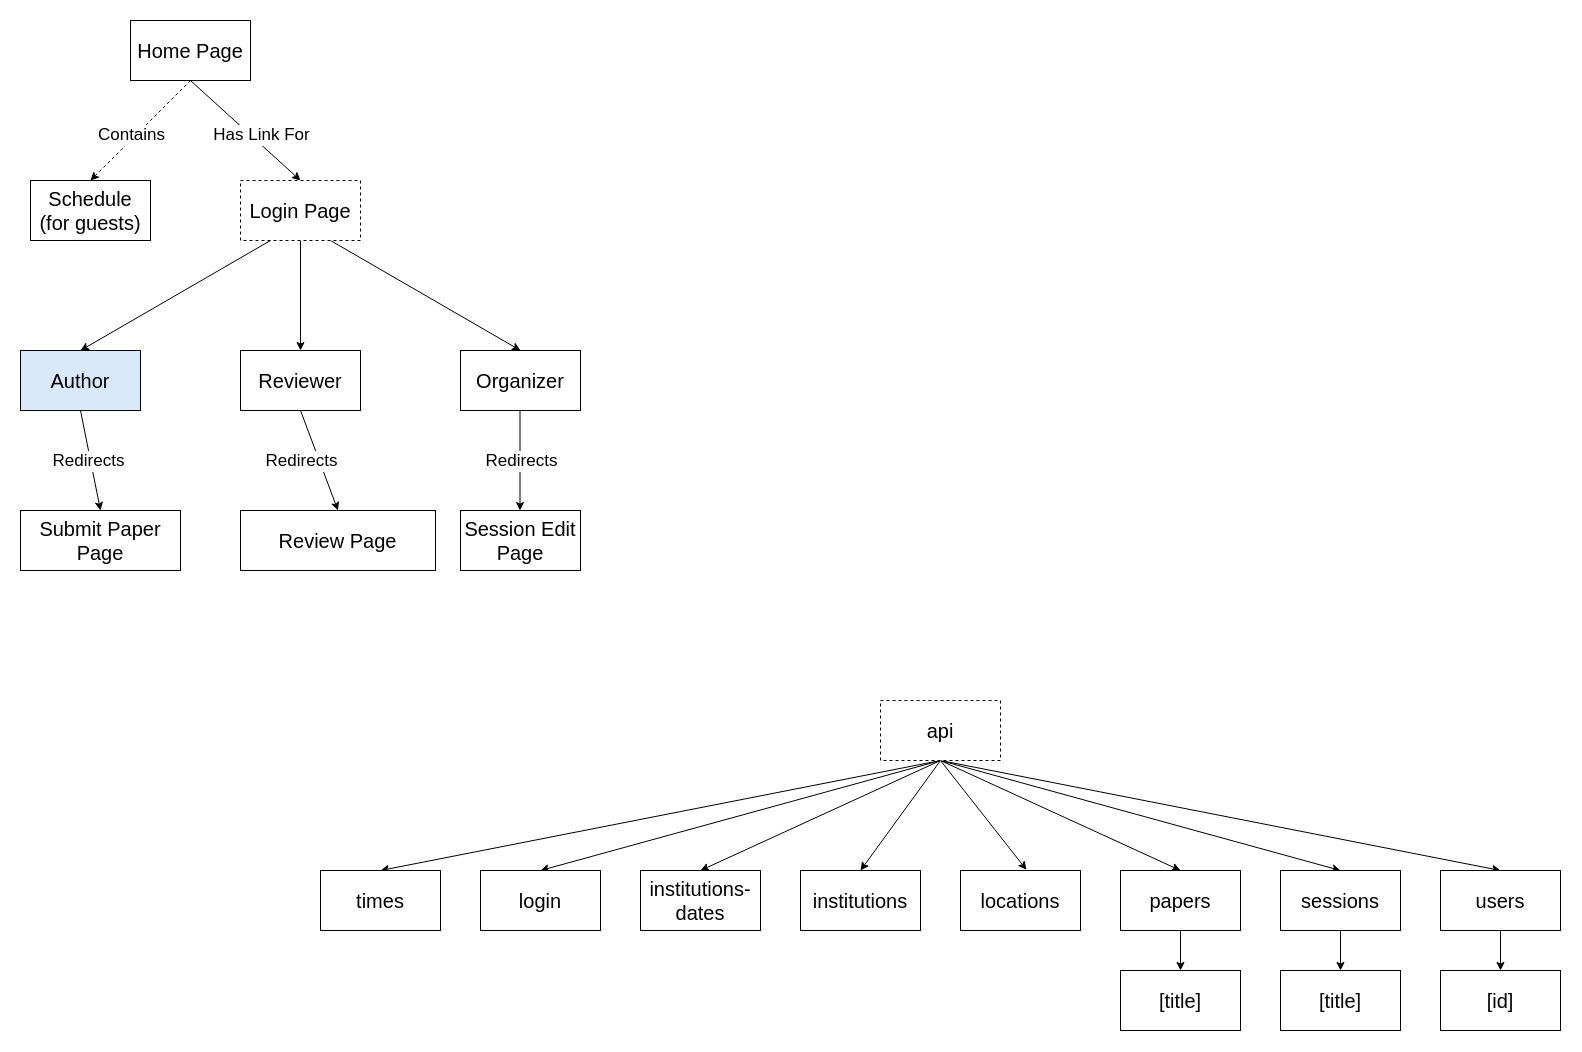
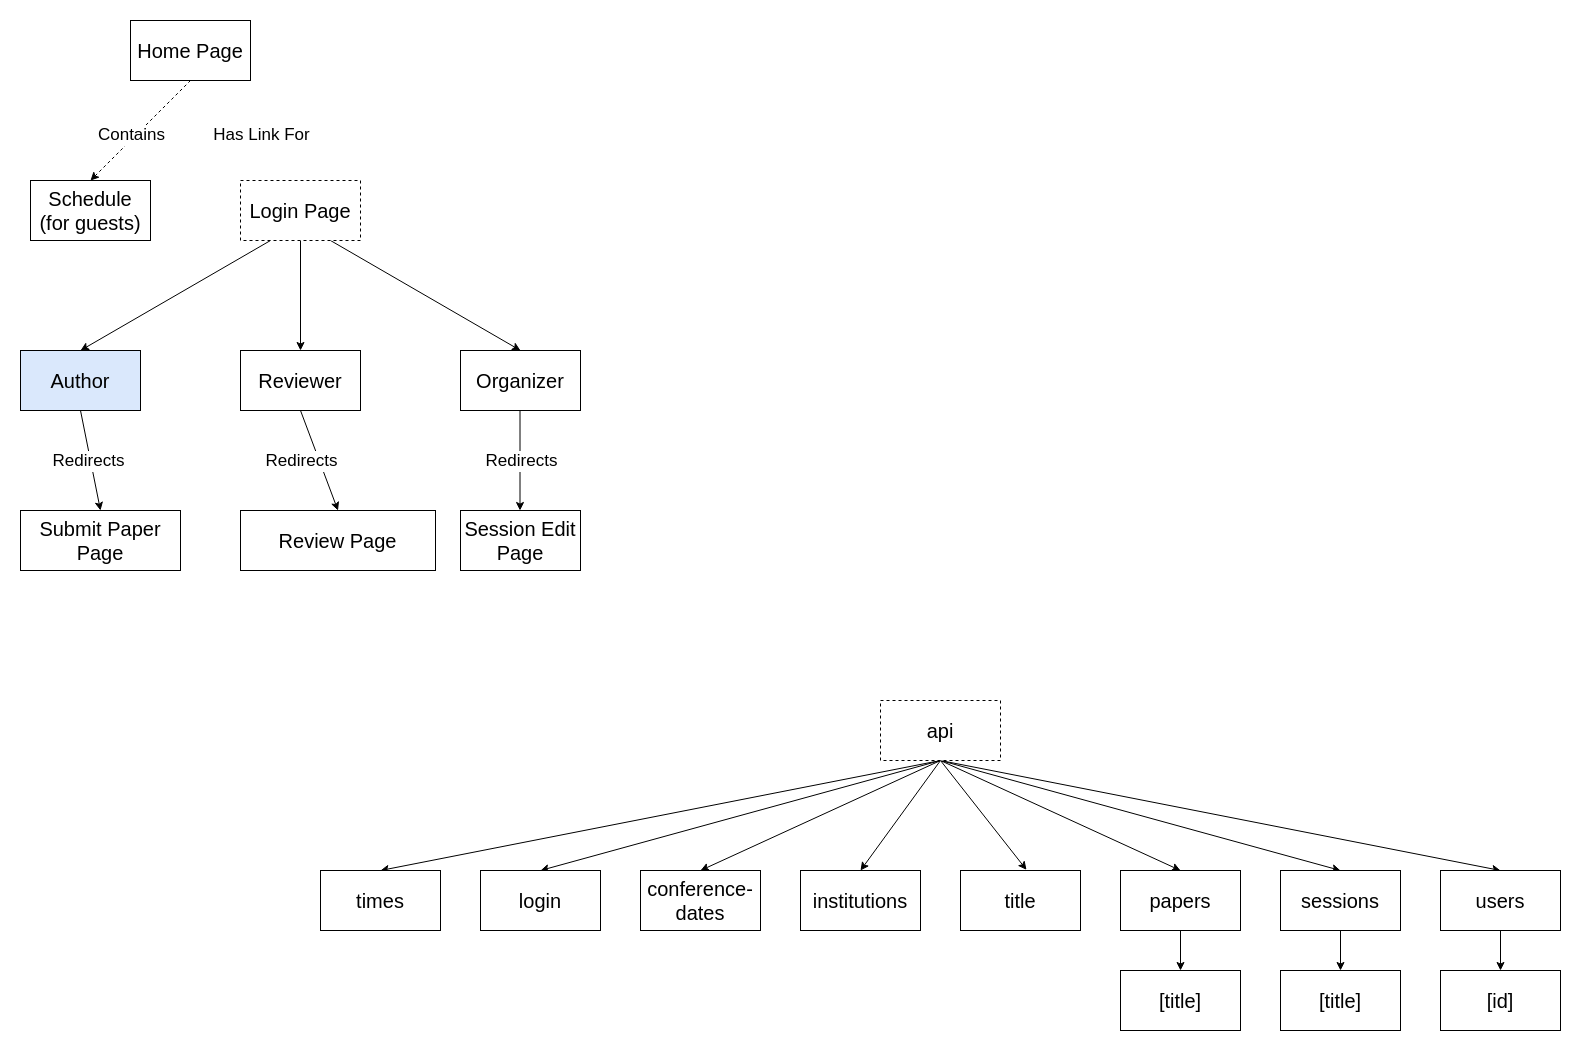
(216, 103) -> none
(701, 901) -> (701, 901)
(1021, 901) -> (1021, 901)
